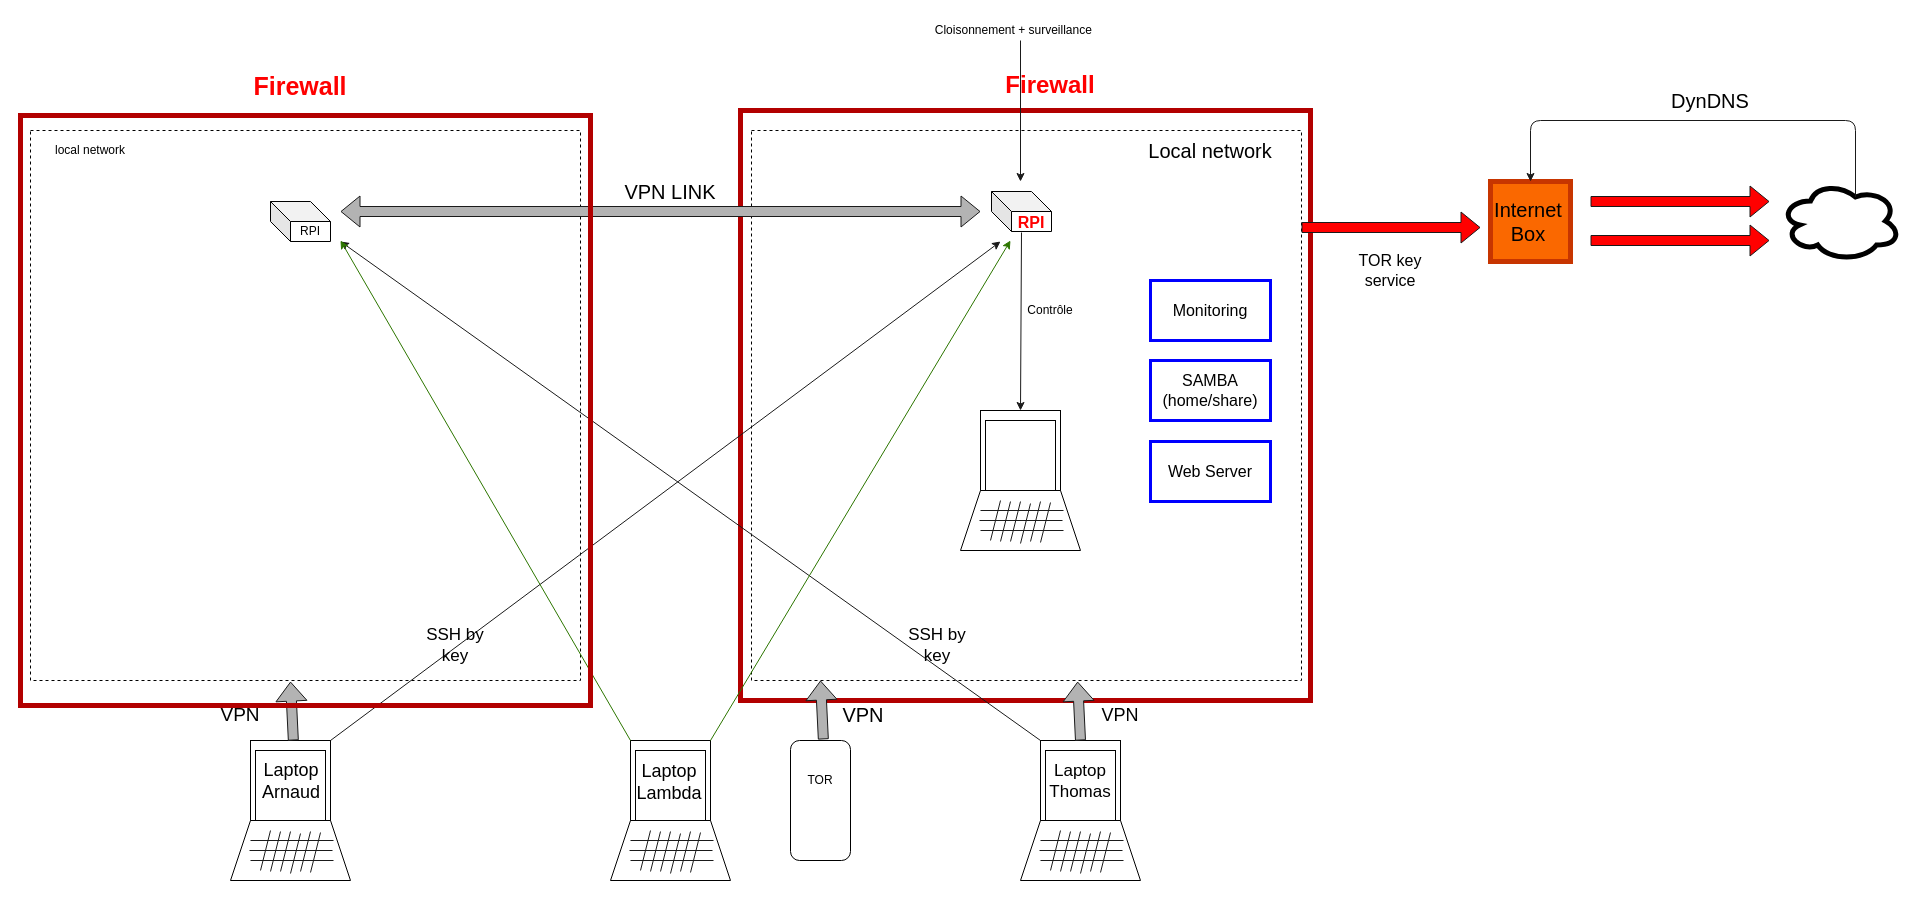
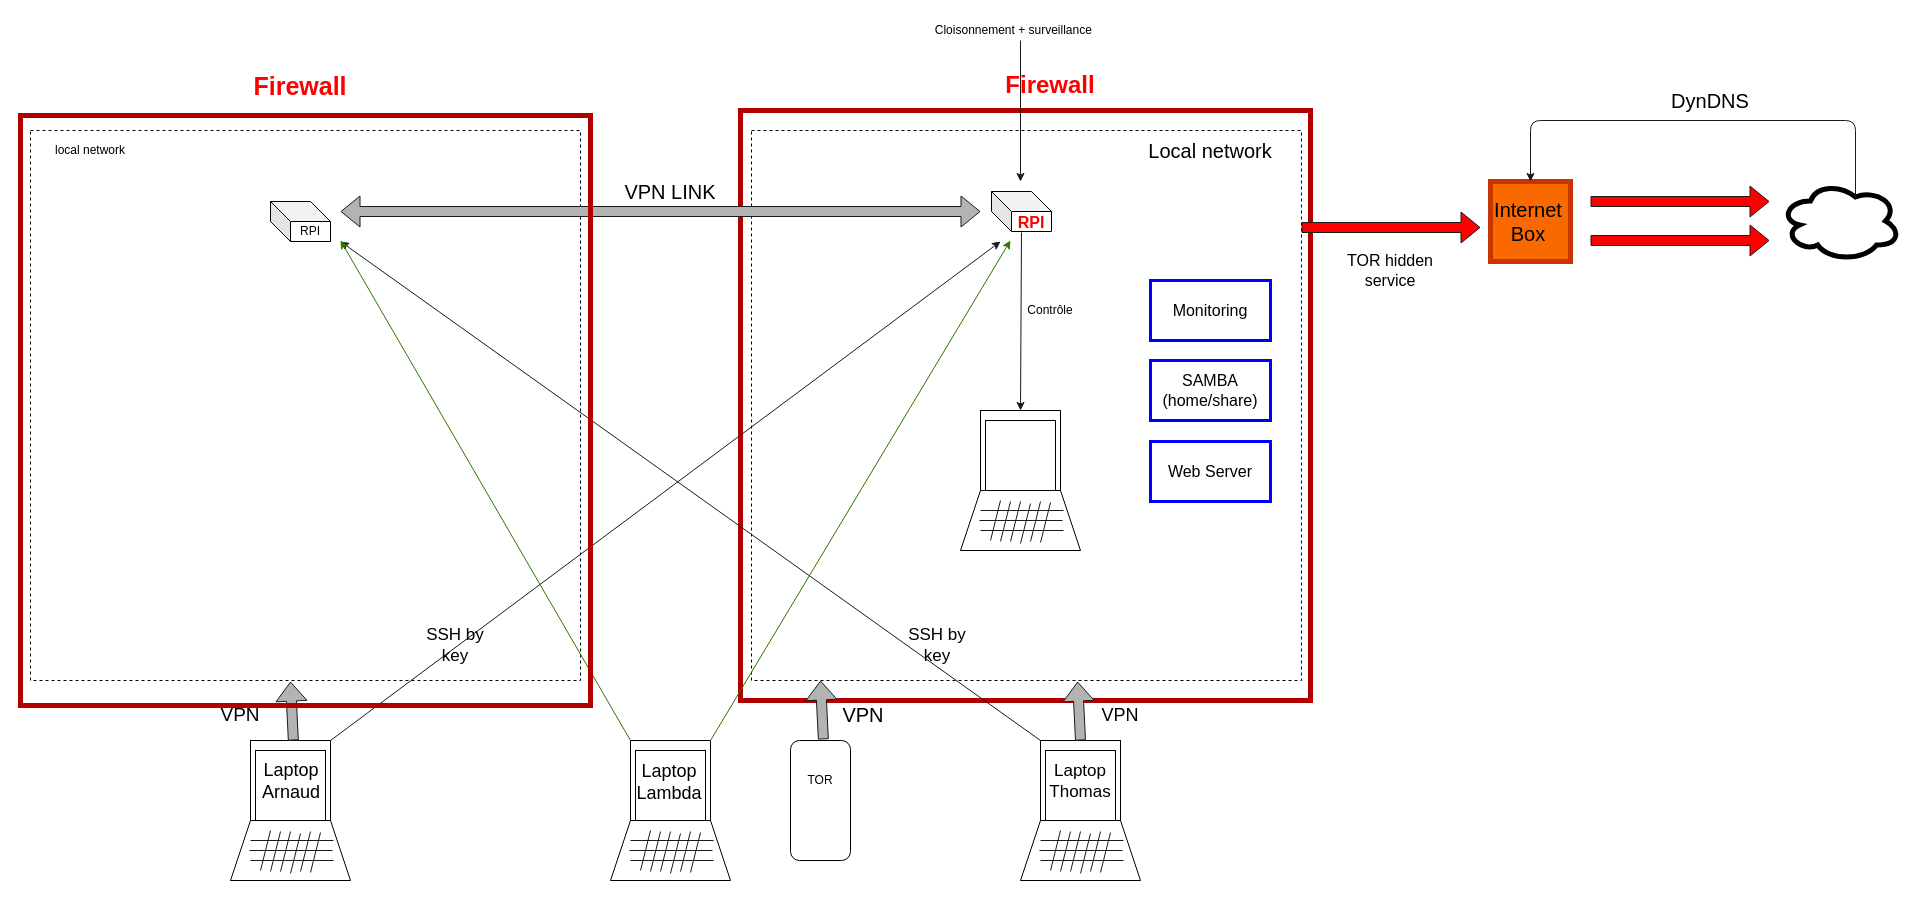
(1391, 271) -> (1391, 271)
